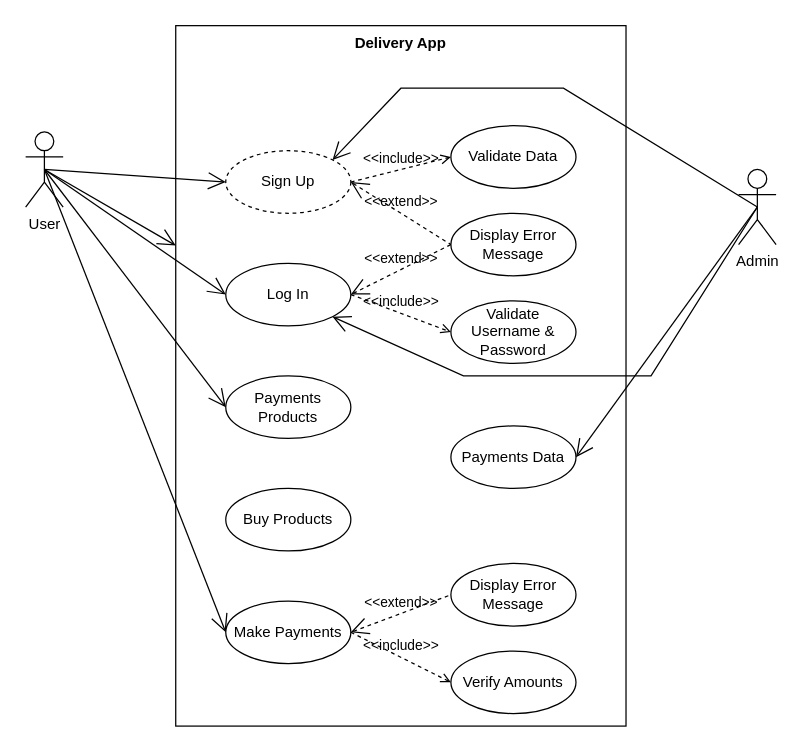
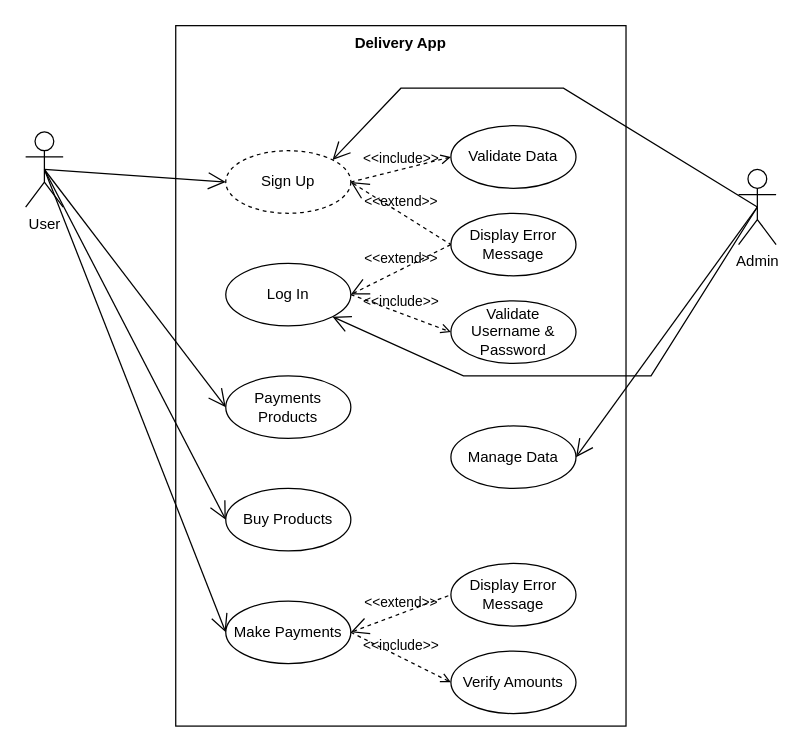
(117, 212) -> (144, 361)
(141, 236) -> none
(513, 457) -> (513, 457)
